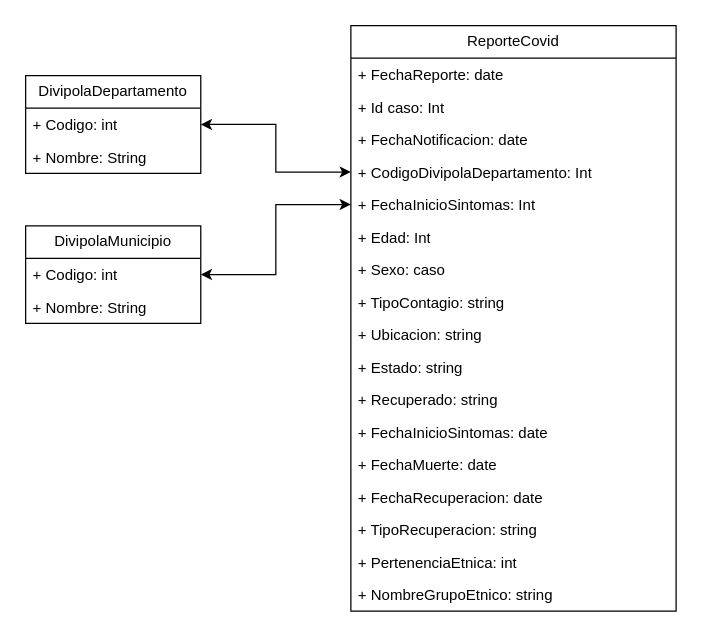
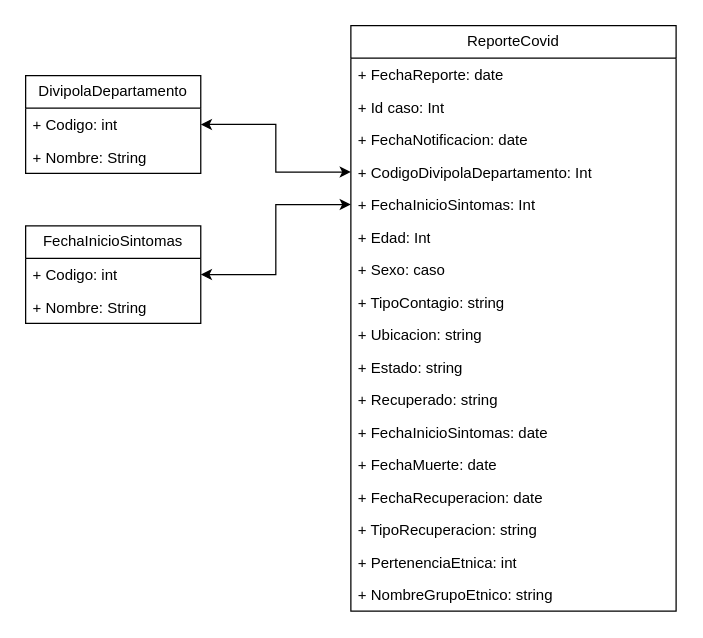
(113, 242) -> (113, 242)
